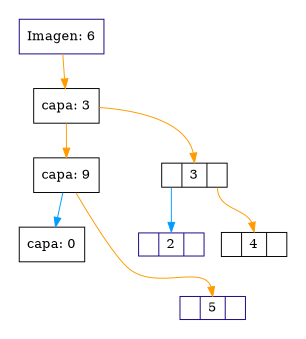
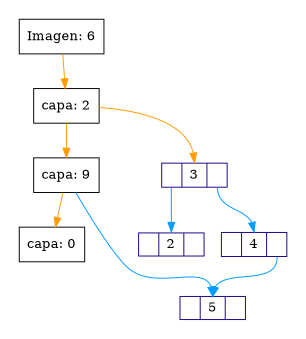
(62, 37) -> (62, 37)
(66, 106) -> (66, 106)
(194, 175) -> (194, 175)
(60, 205) -> (60, 205)
(232, 208) -> (232, 208)
(254, 244) -> (254, 244)
(124, 264) -> (124, 264)
none -> (250, 276)
